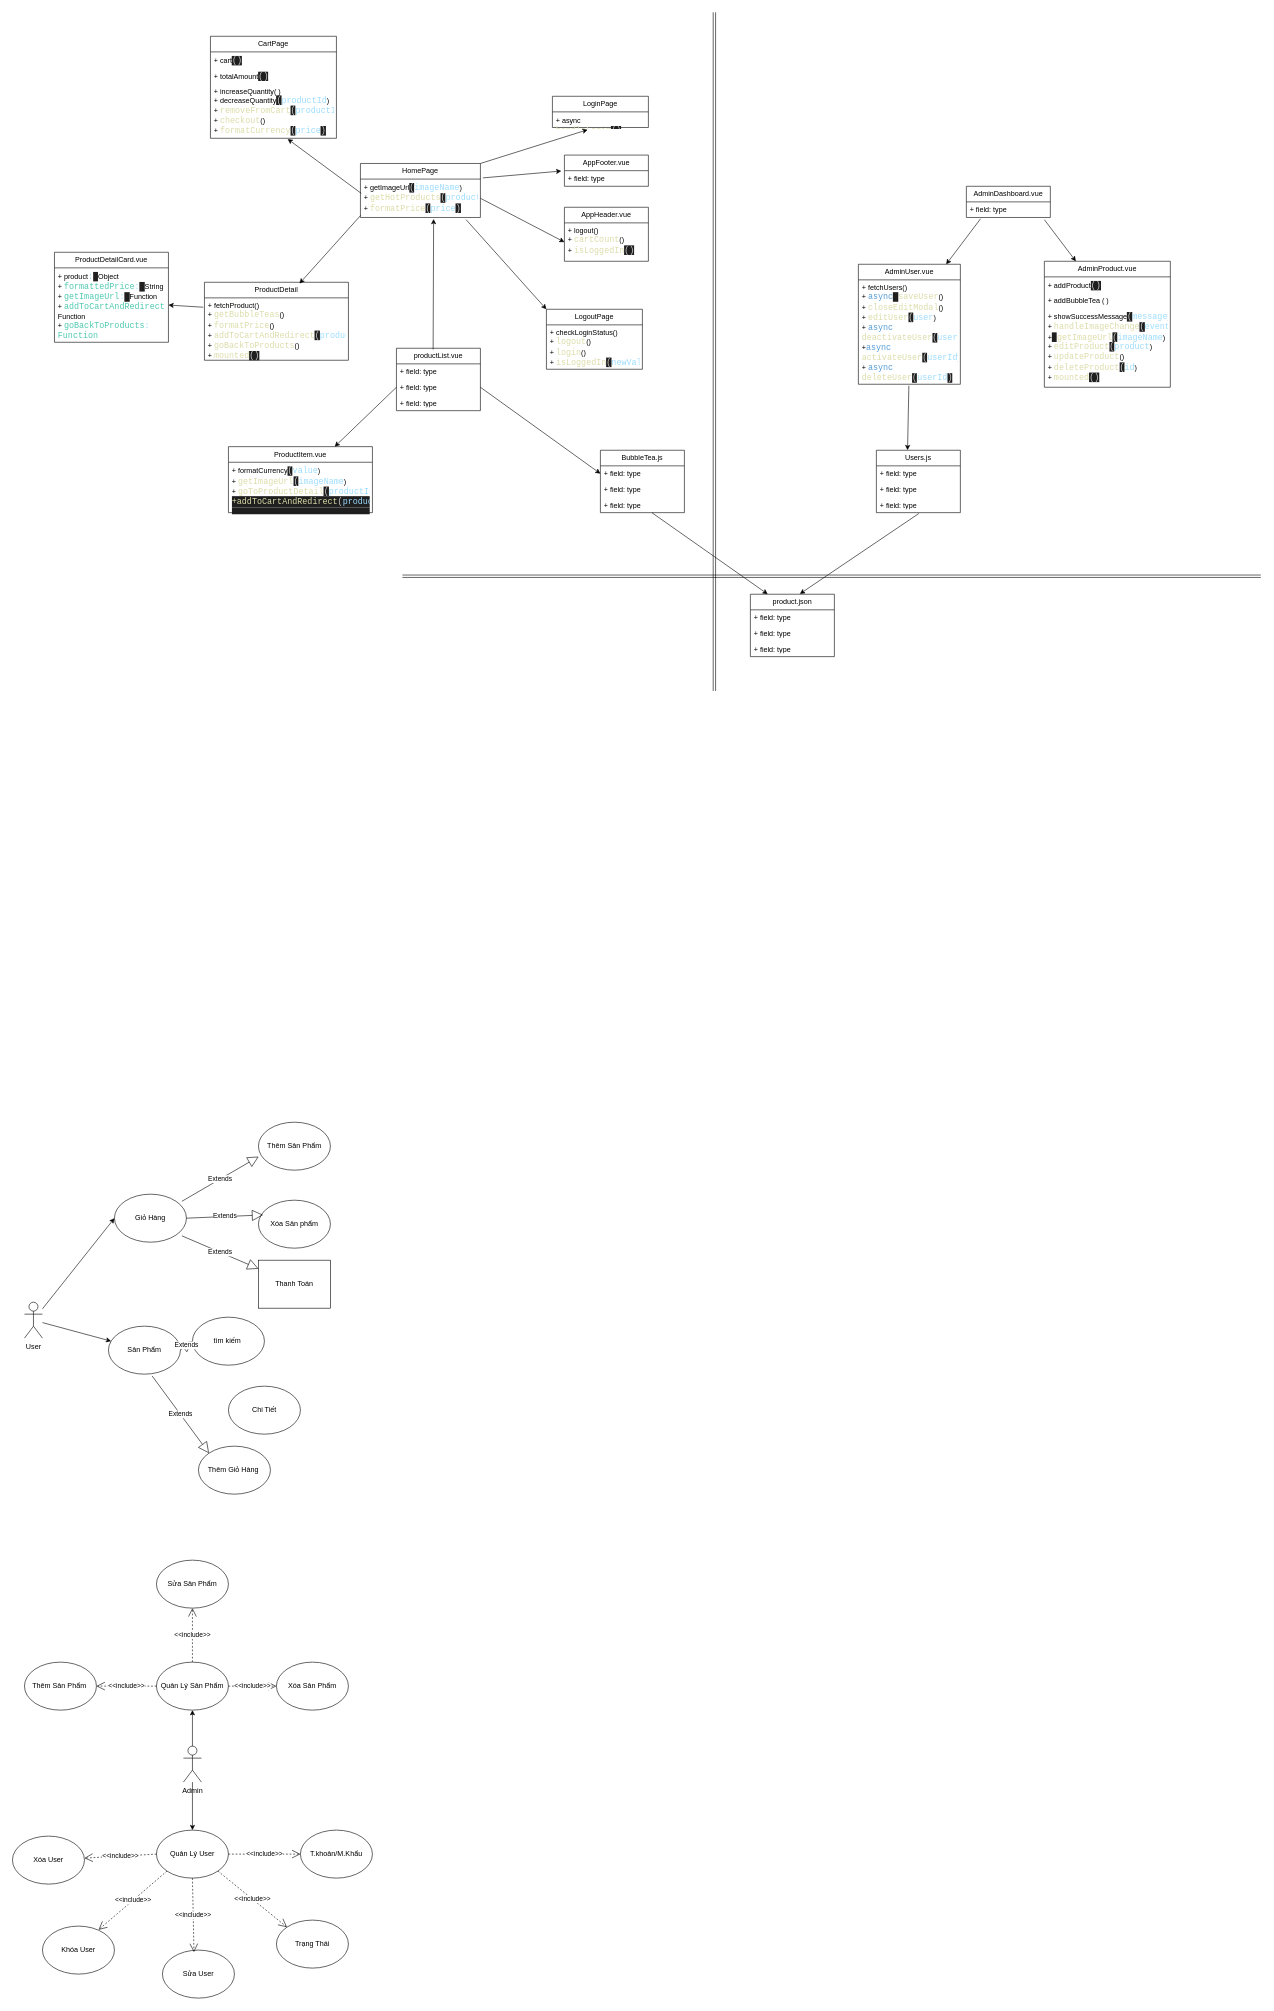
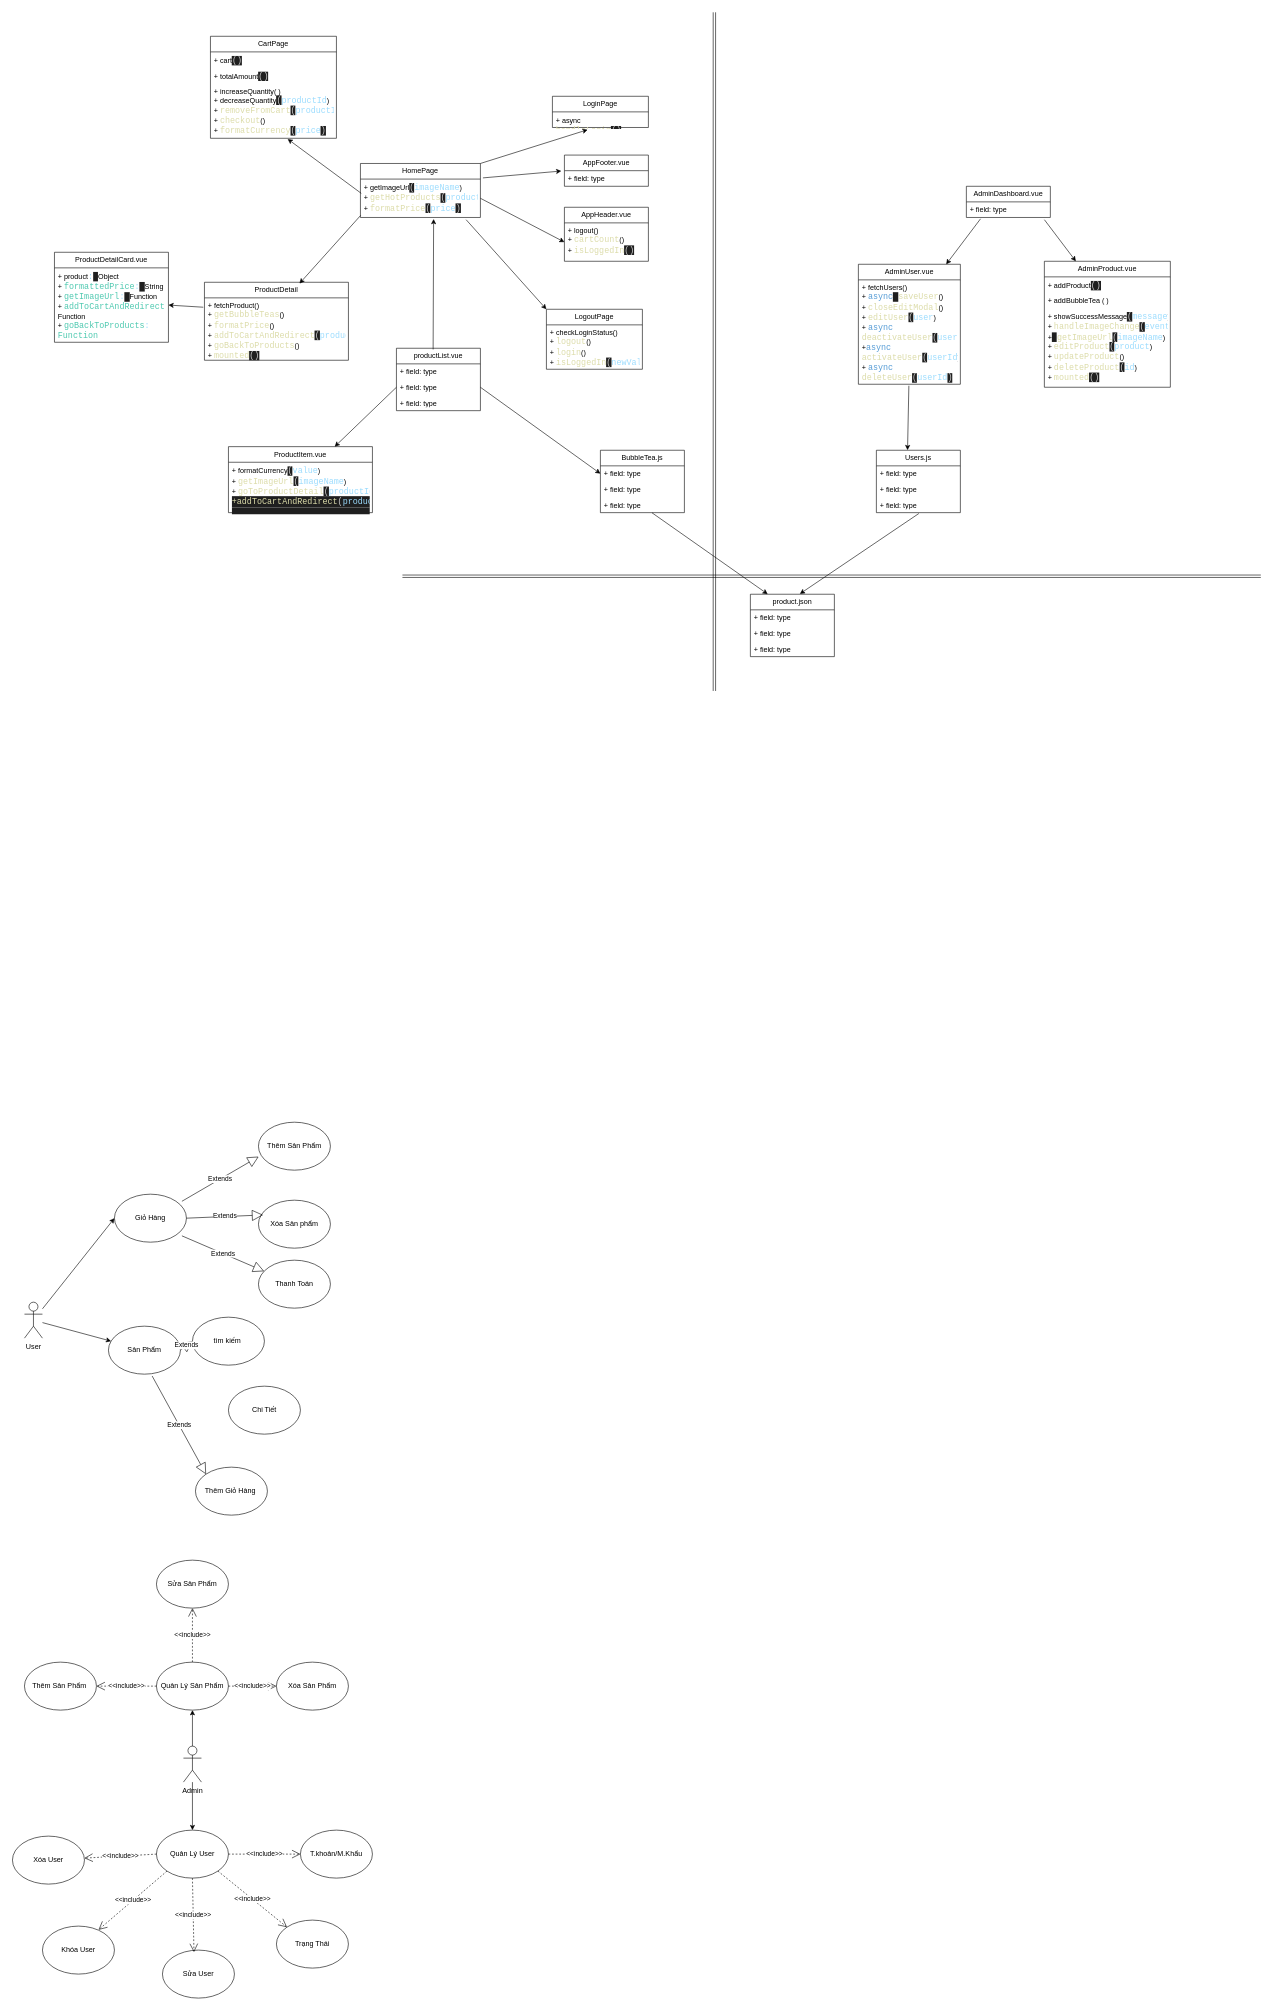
(294, 1284) -> (294, 1284)
(234, 1470) -> (231, 1491)
